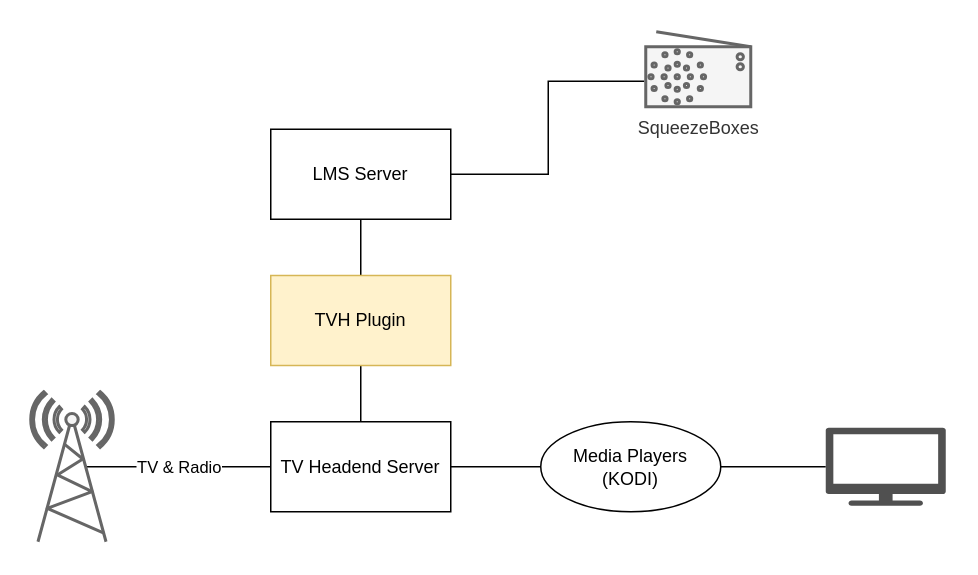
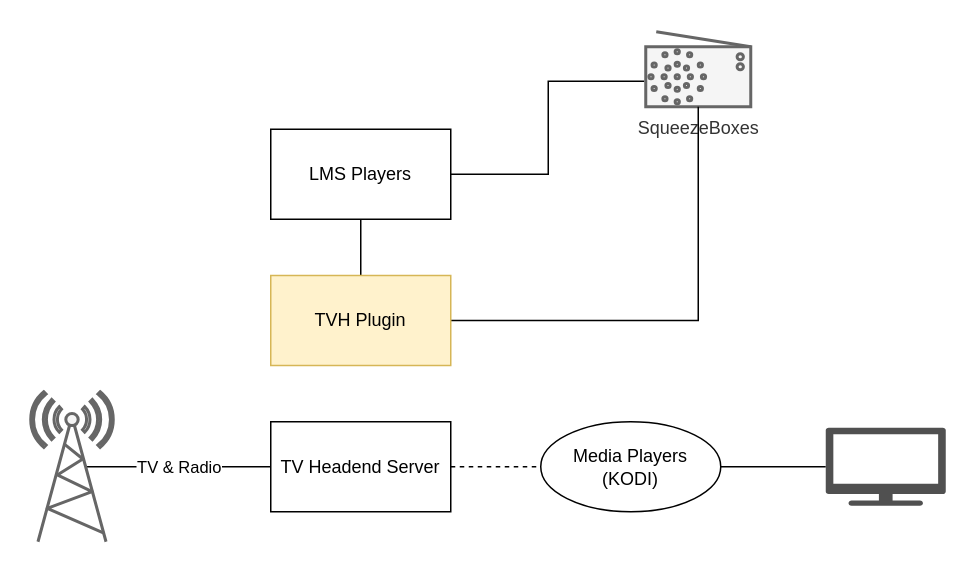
(361, 175) -> (361, 175)
(361, 394) -> (681, 320)
(497, 467) -> (497, 467)
